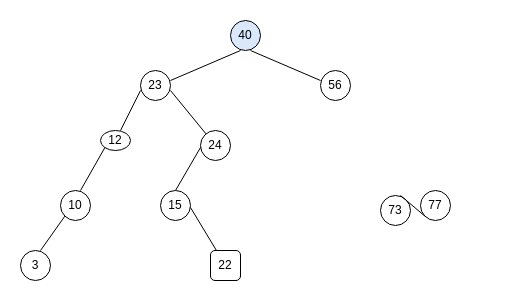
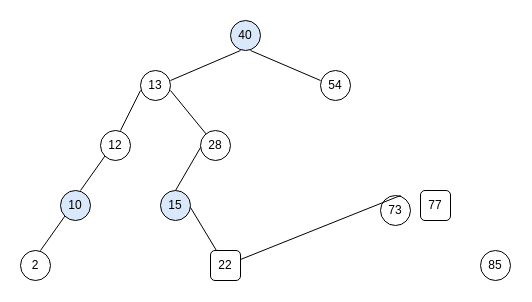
(156, 86) -> (156, 86)
(336, 86) -> (336, 86)
(116, 141) -> (116, 146)
(216, 146) -> (216, 146)
(76, 206) -> (76, 206)
(176, 206) -> (176, 206)
(436, 206) -> (436, 206)
(415, 208) -> (320, 228)
(36, 266) -> (36, 266)
none -> (496, 266)
